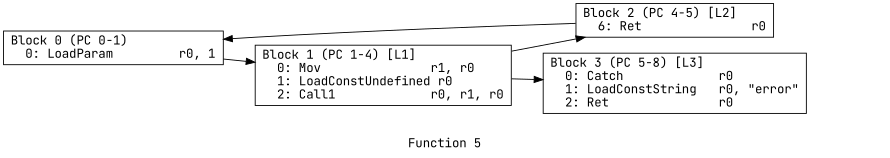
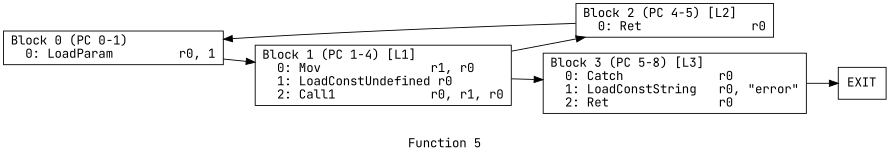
(675, 20) -> (675, 20)
none -> (862, 83)
